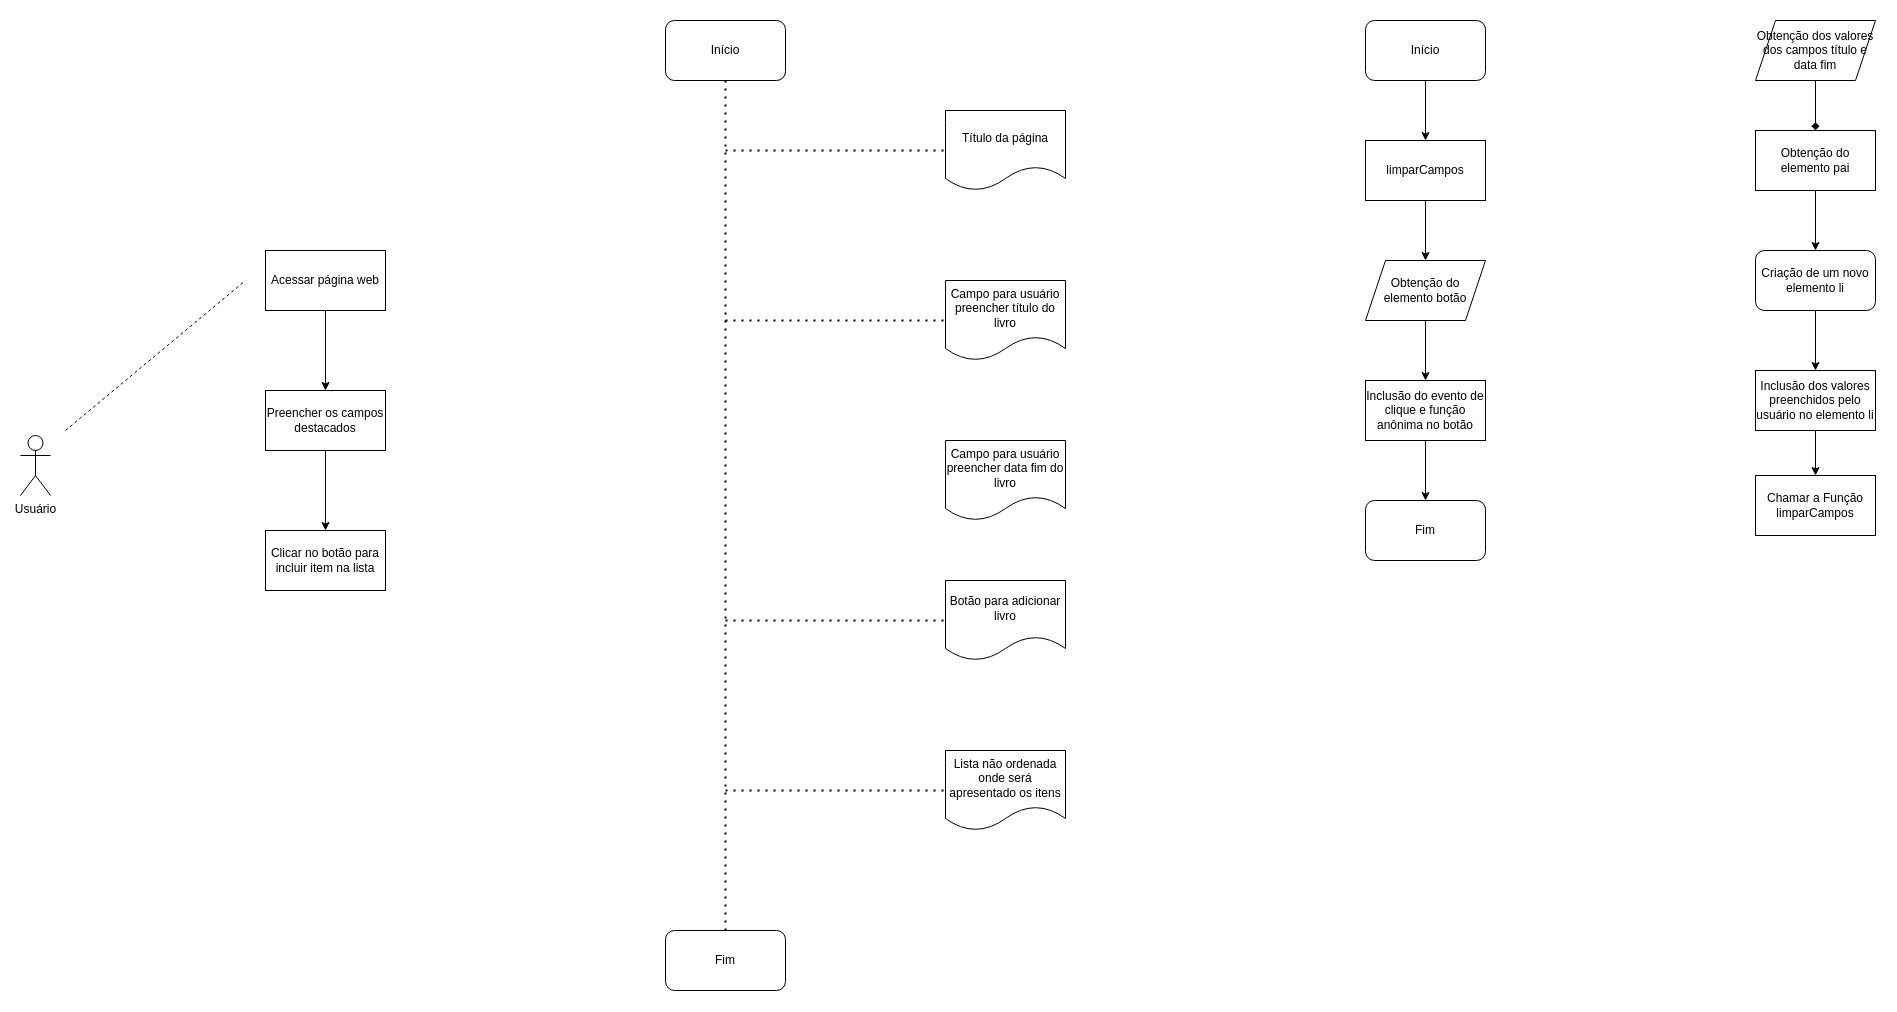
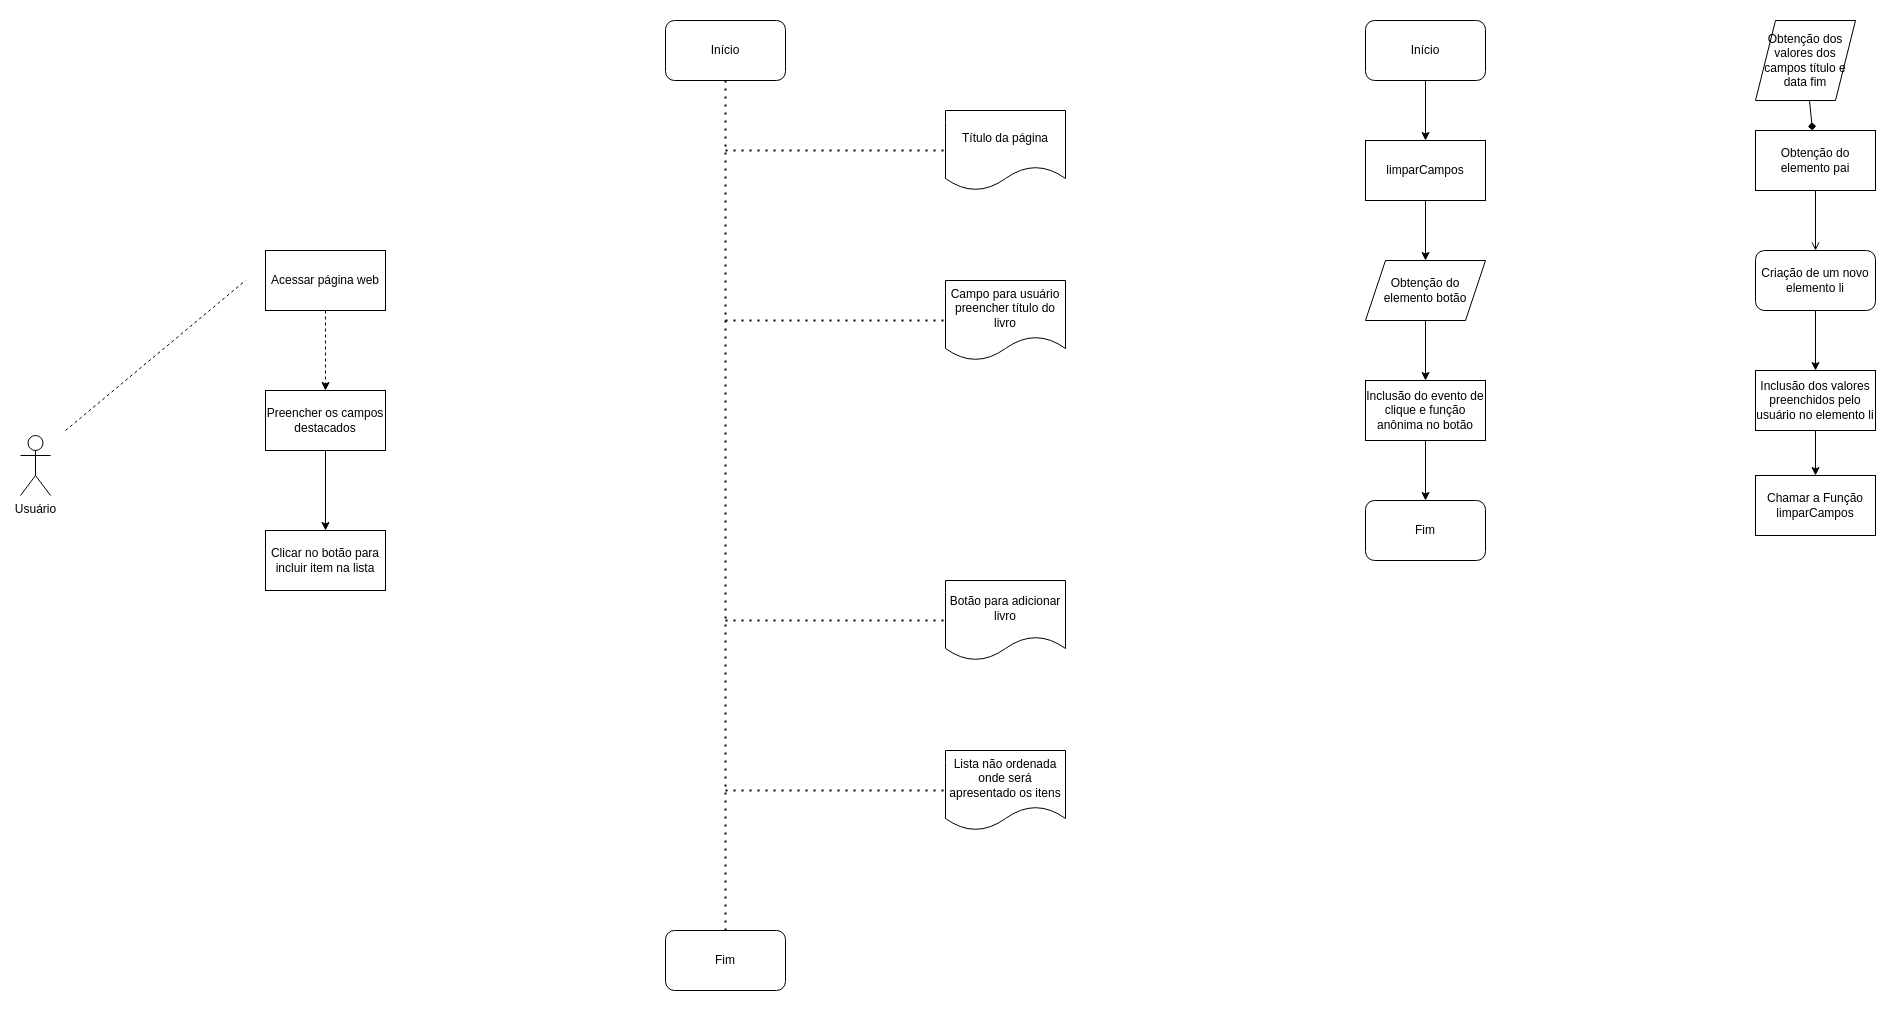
(1816, 51) -> (1806, 61)
(1816, 242) -> (1816, 243)
(326, 348) -> (326, 348)
(1006, 481) -> none
